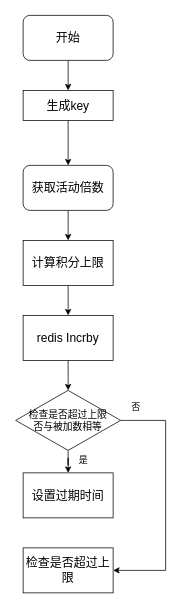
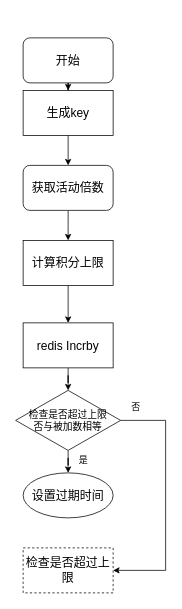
(68, 38) -> (68, 60)
(68, 105) -> (68, 113)
(68, 338) -> (68, 345)
(68, 495) -> (68, 495)
(68, 570) -> (68, 570)
